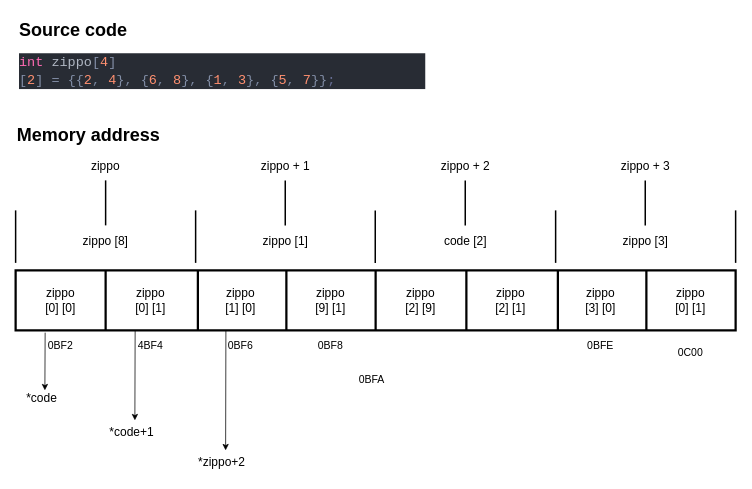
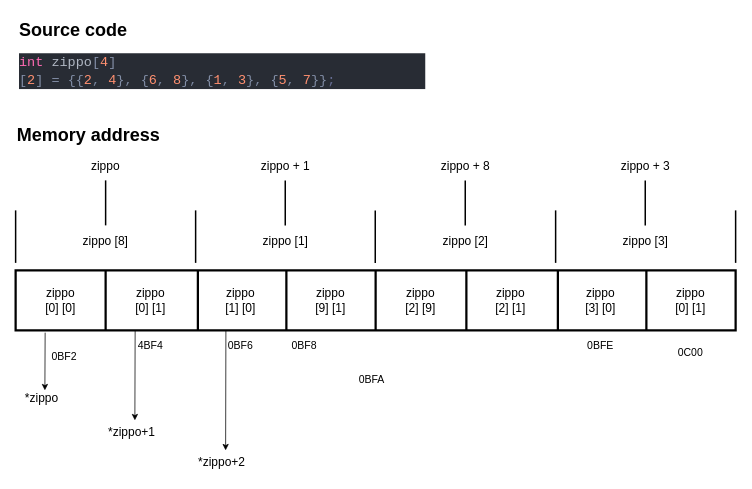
(465, 165) -> (465, 165)
(465, 240) -> (465, 240)
(60, 345) -> (64, 357)
(330, 345) -> (304, 345)
(42, 398) -> (42, 398)
(132, 432) -> (132, 432)
